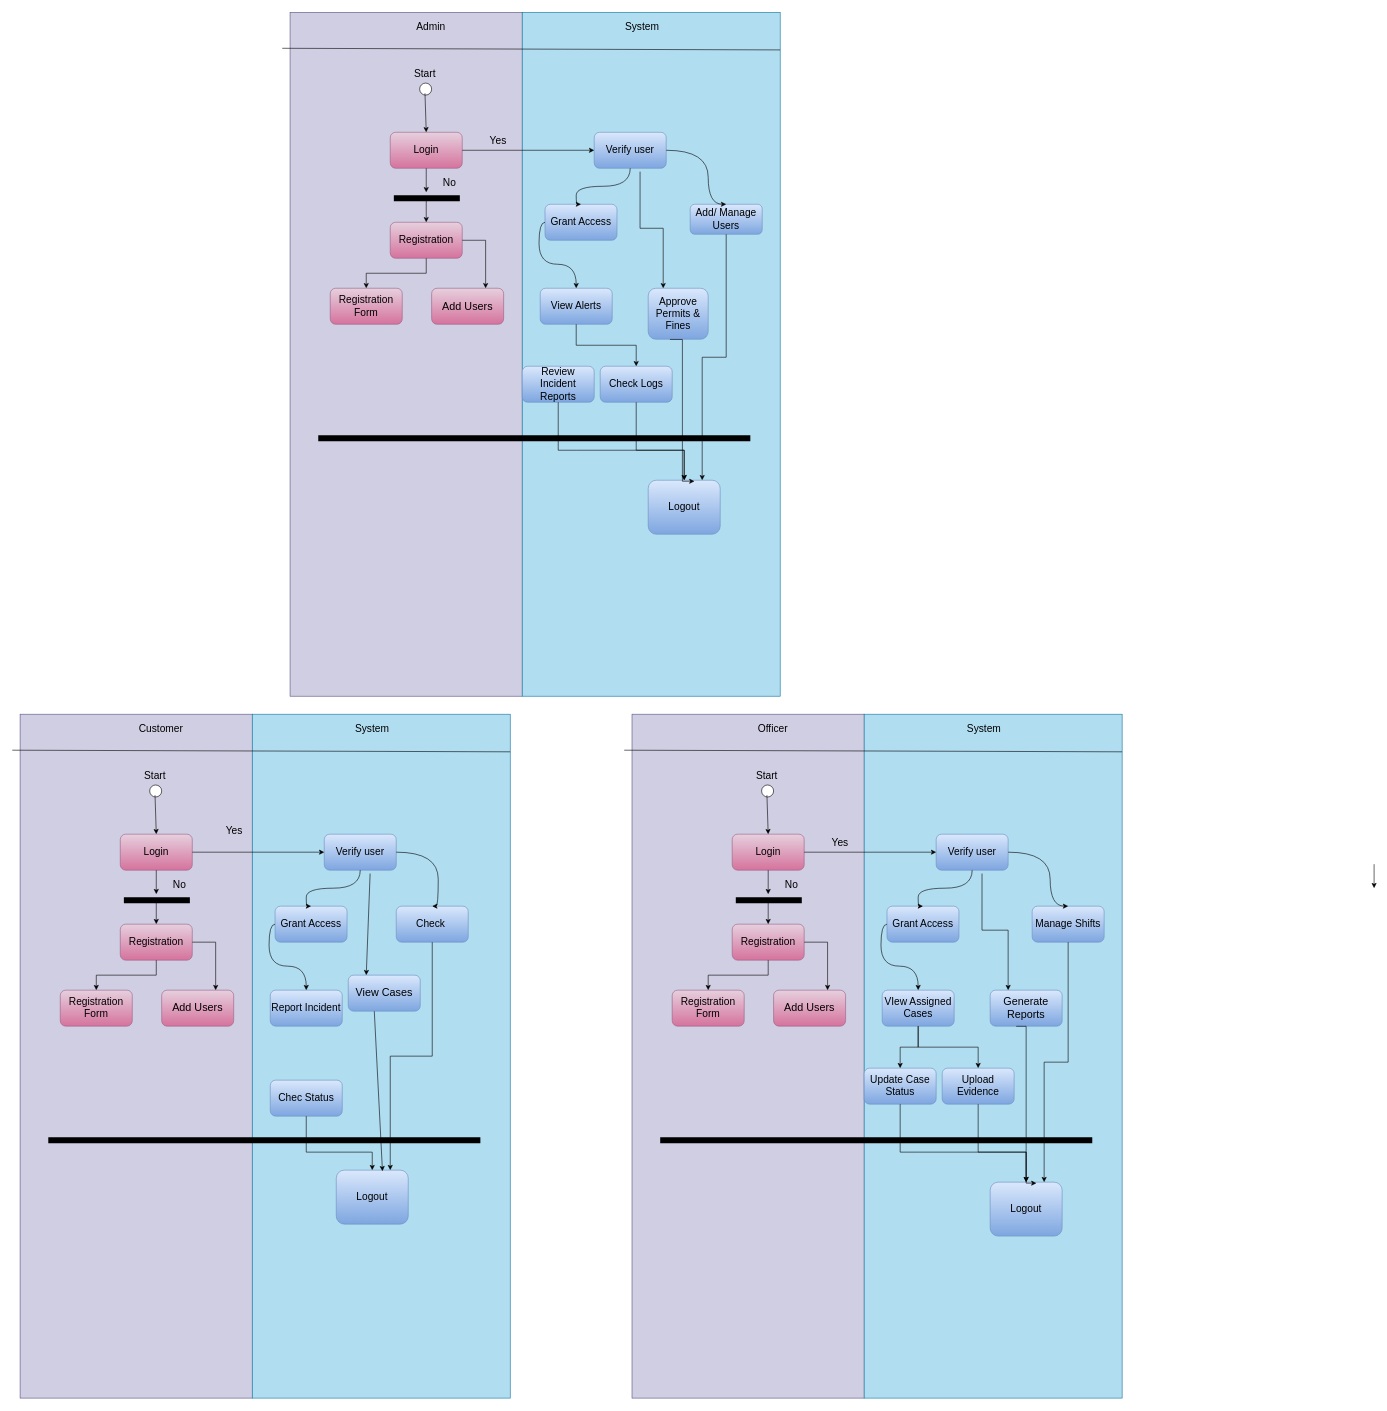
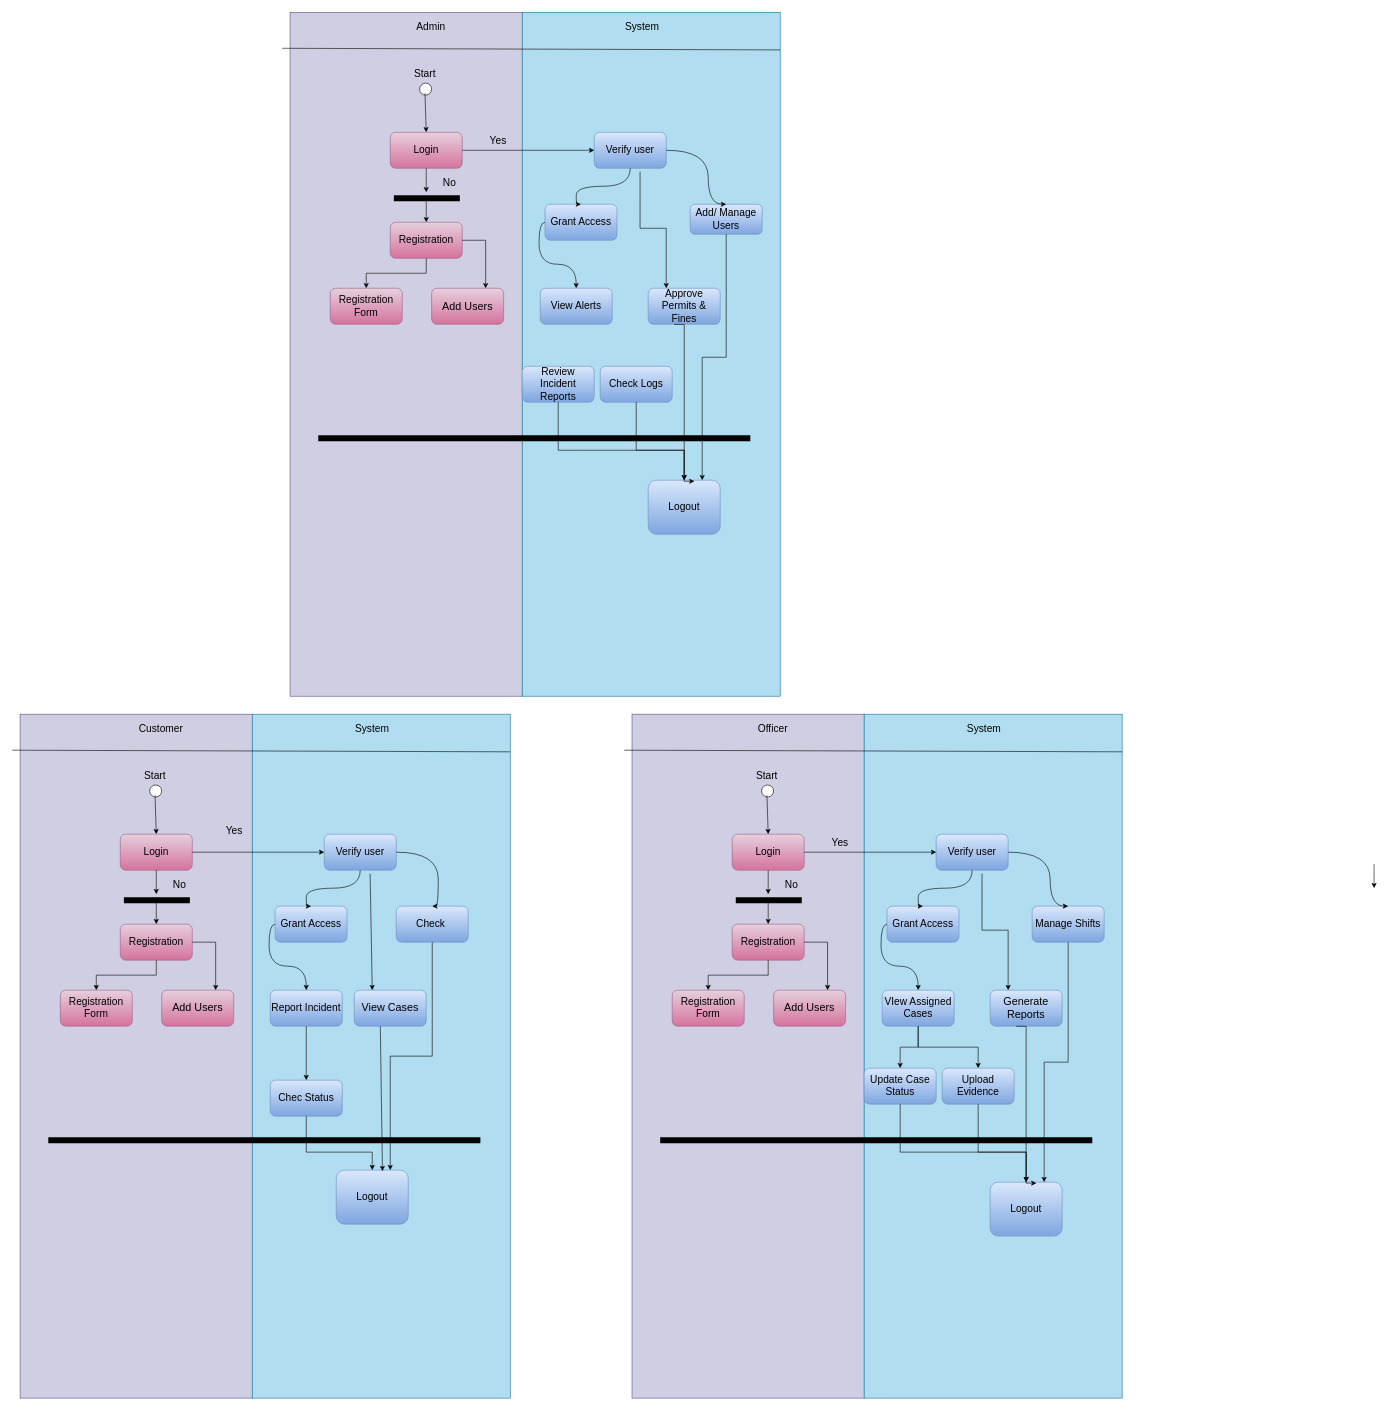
(678, 314) -> (684, 306)
(635, 345) -> none
(384, 993) -> (390, 1008)
none -> (306, 1074)
